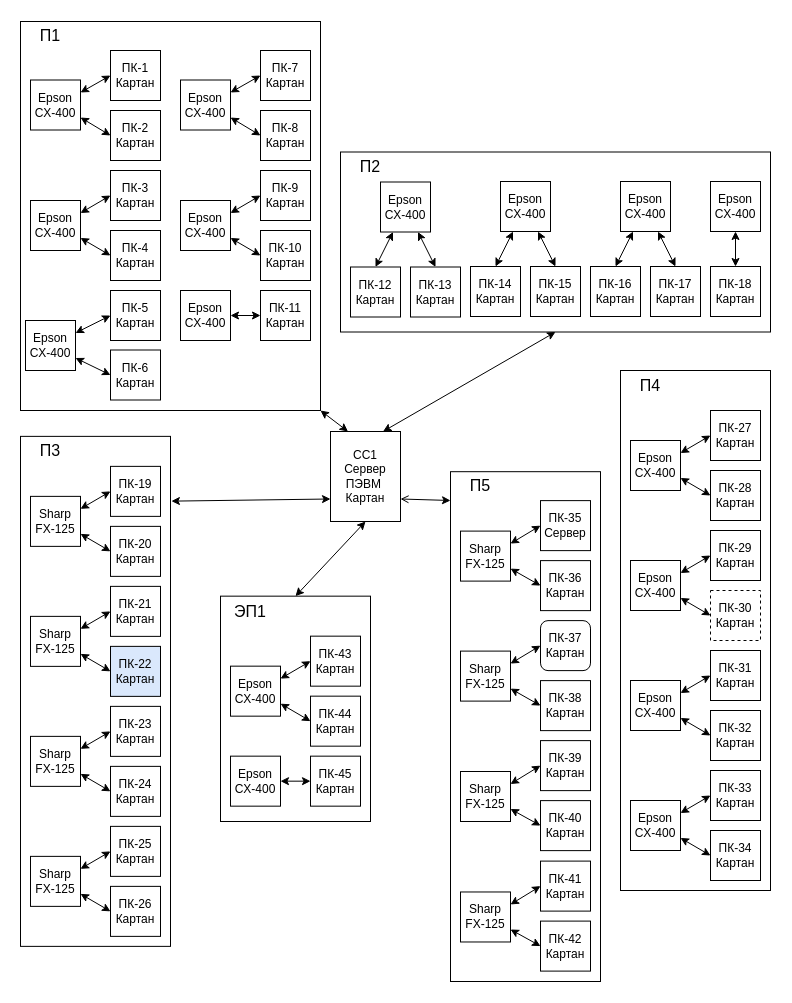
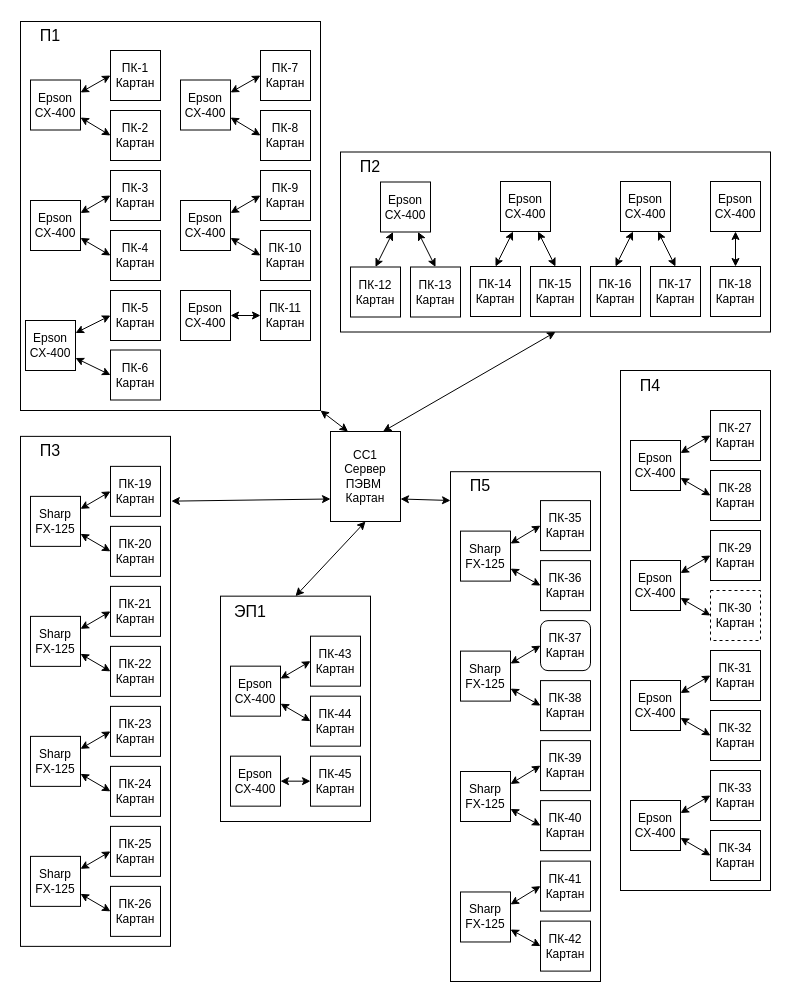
(406, 499) -> (408, 499)
(566, 526) -> (566, 526)
(136, 671) -> (136, 671)
